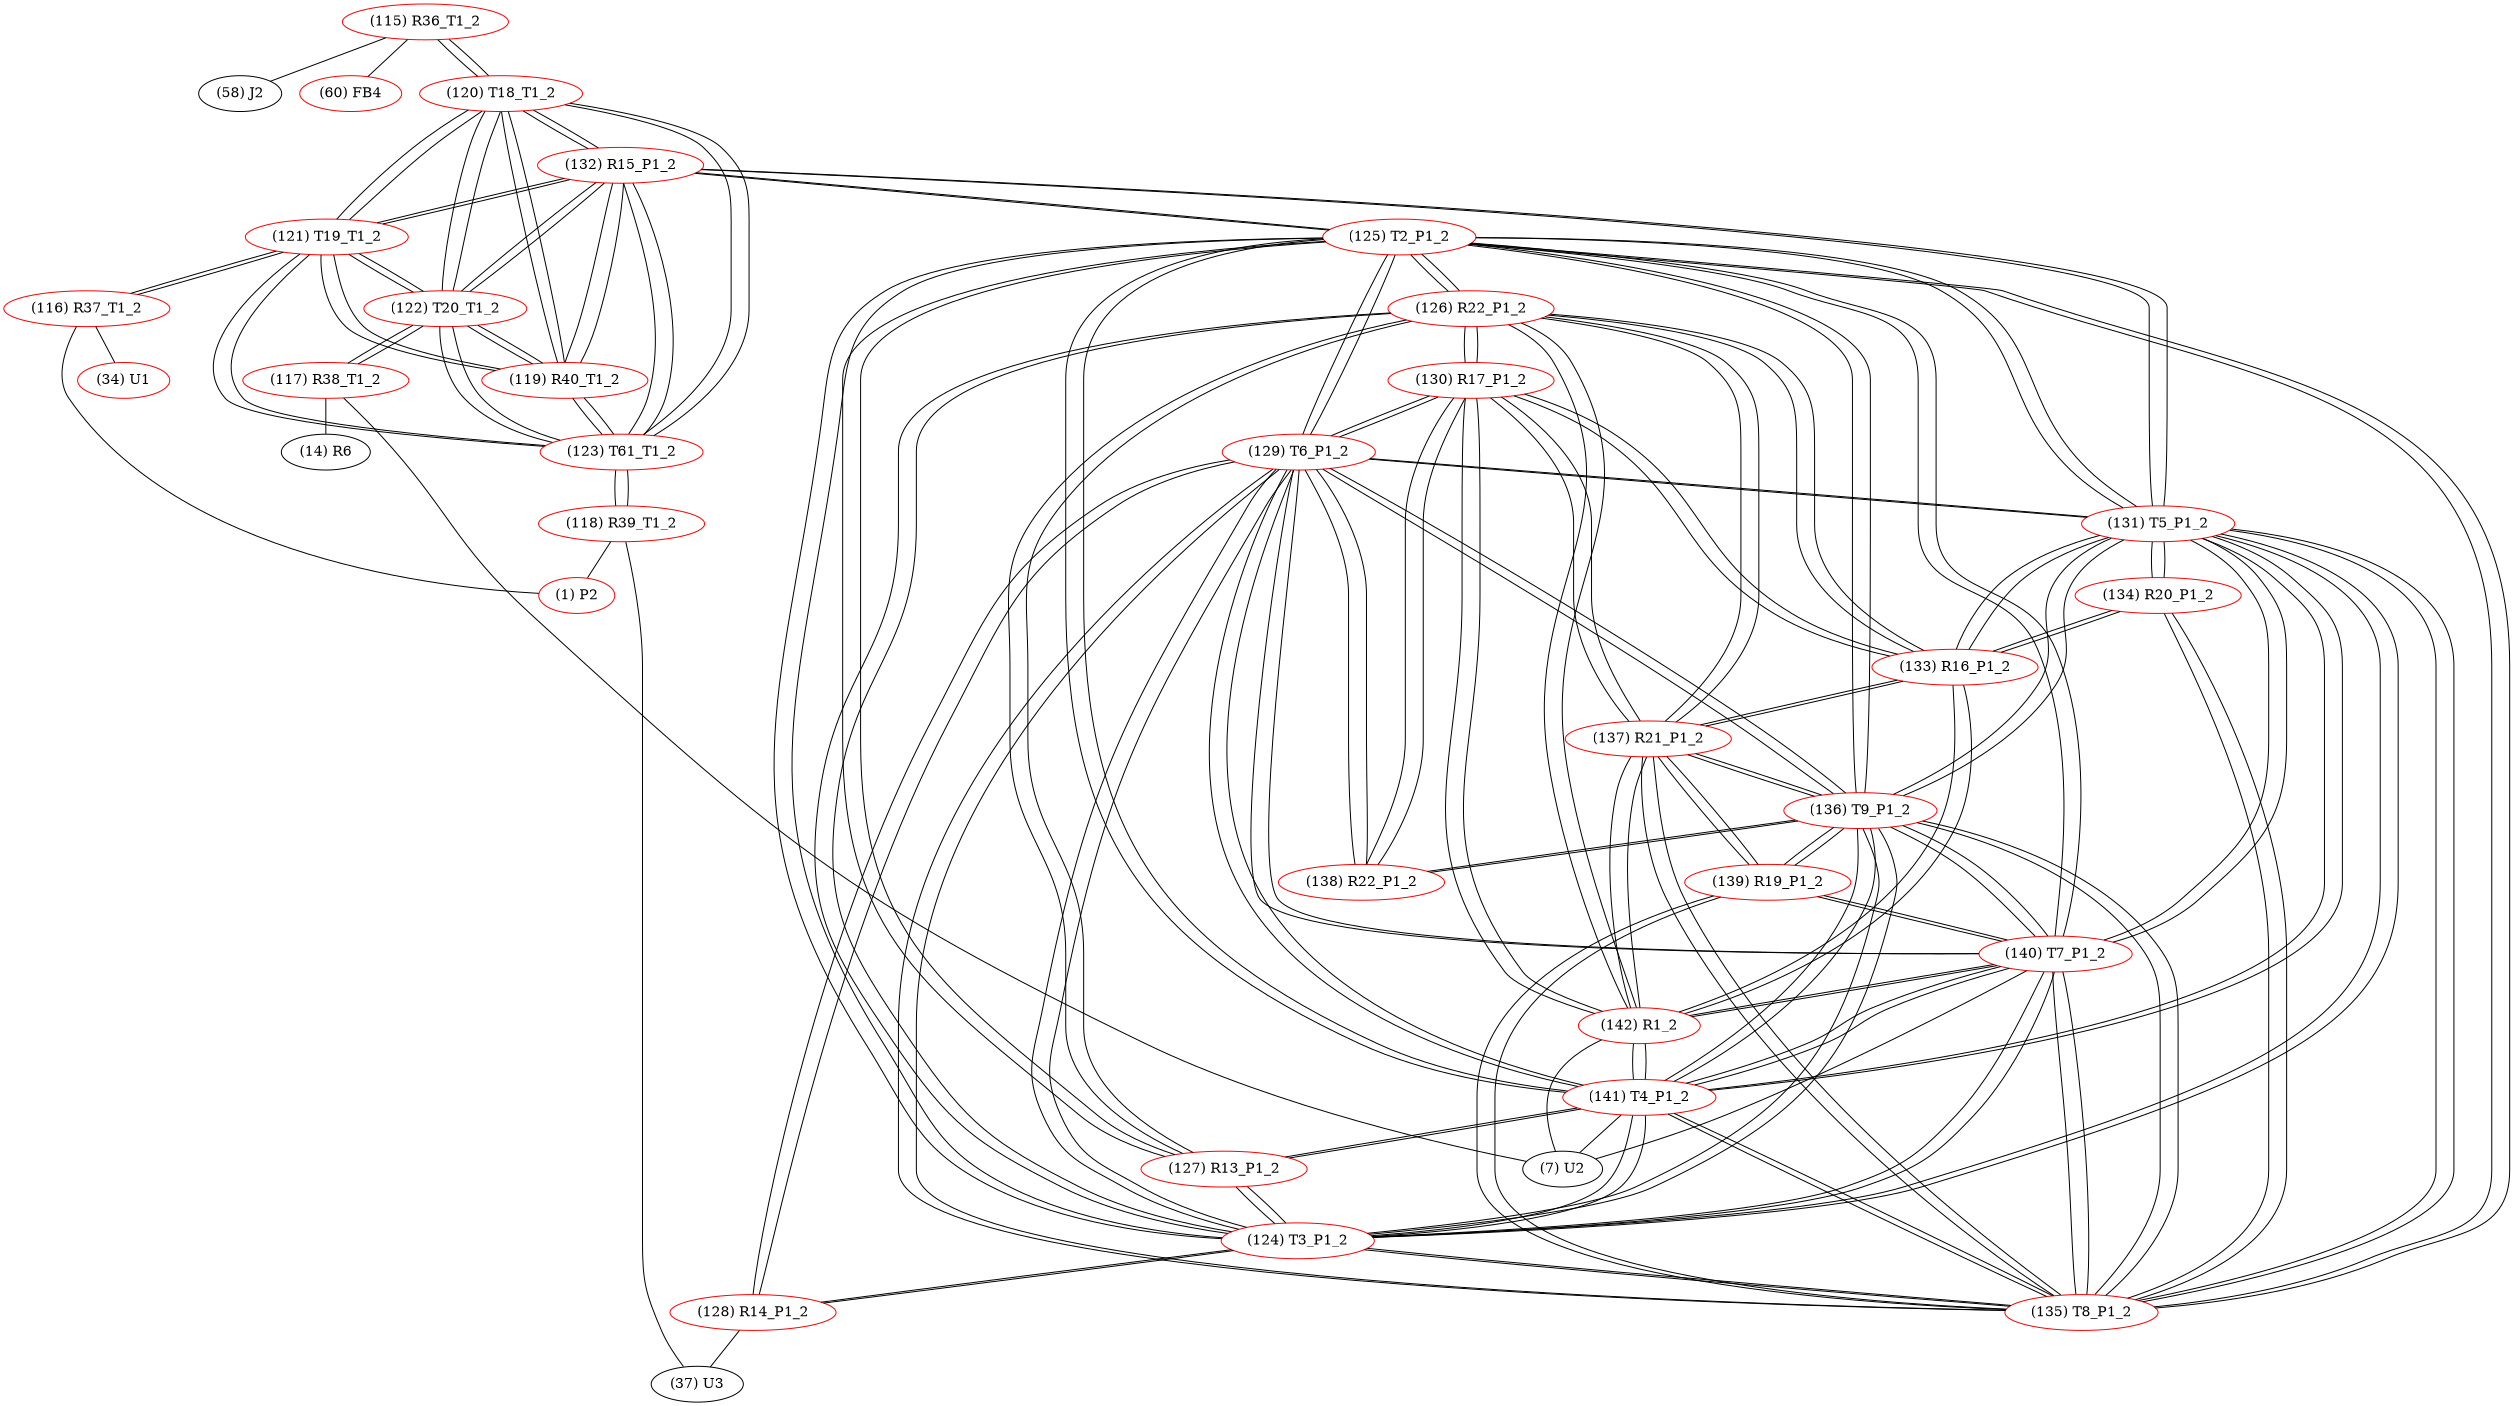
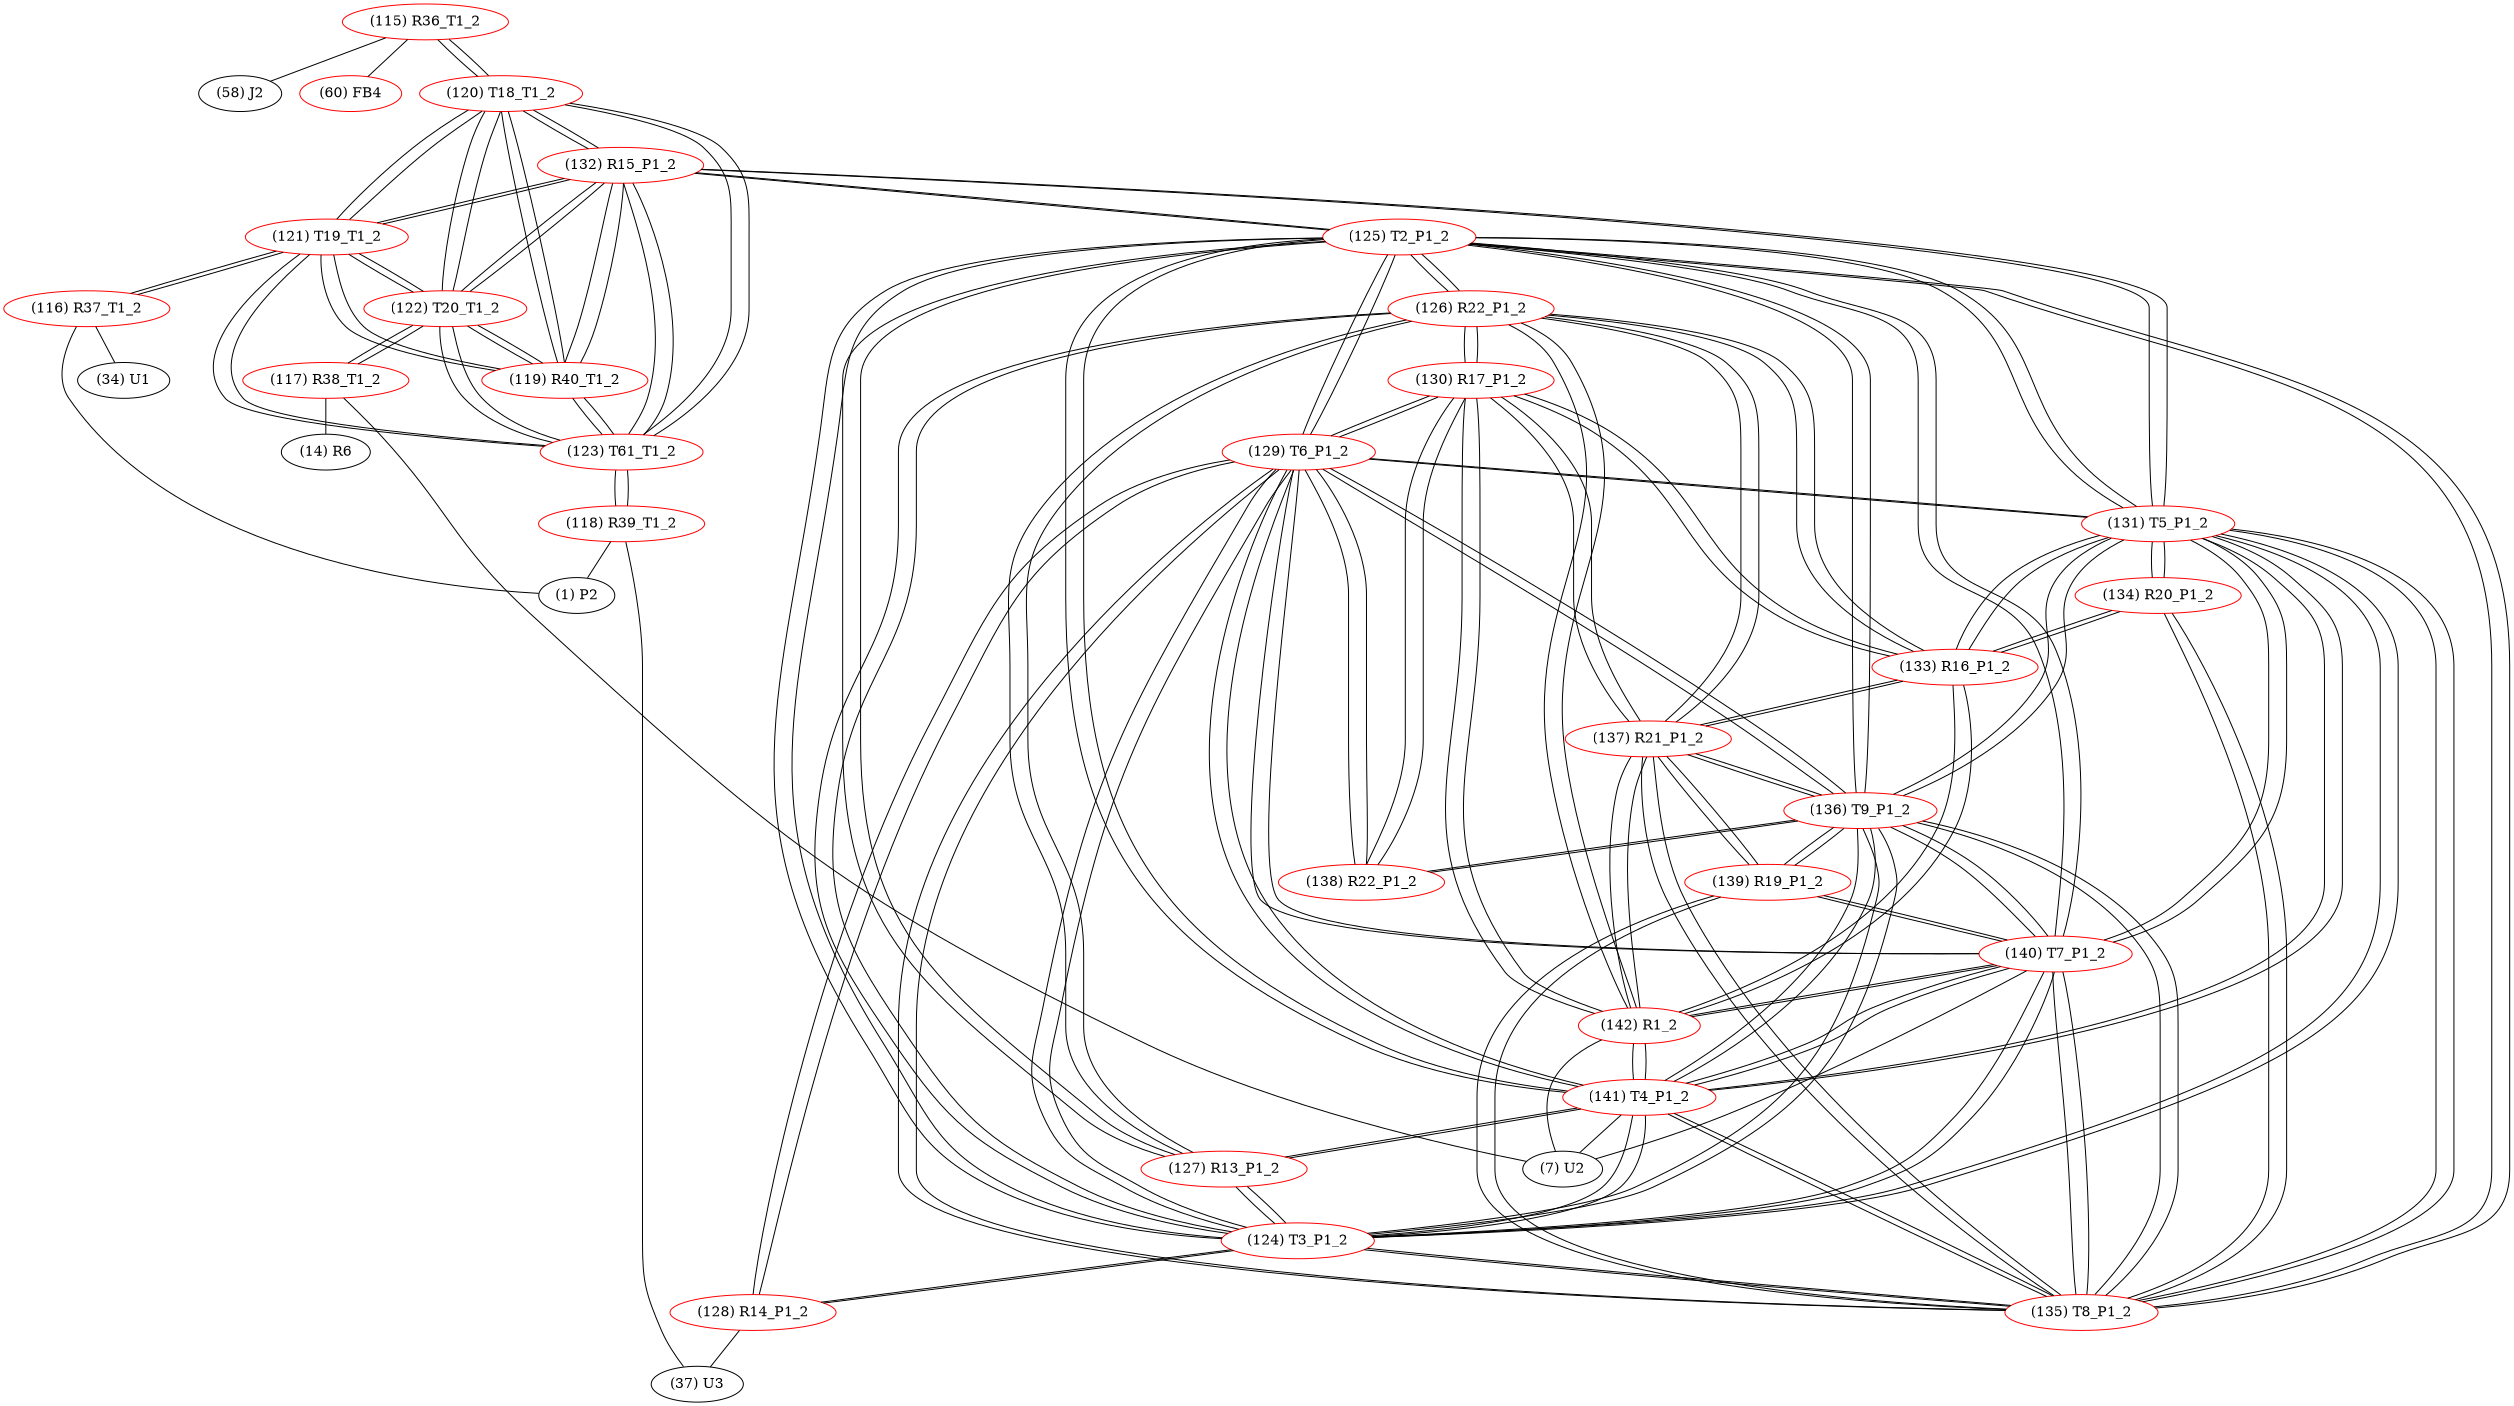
(124, 380) -> (124, 380)
(577, 596) -> (577, 596)
